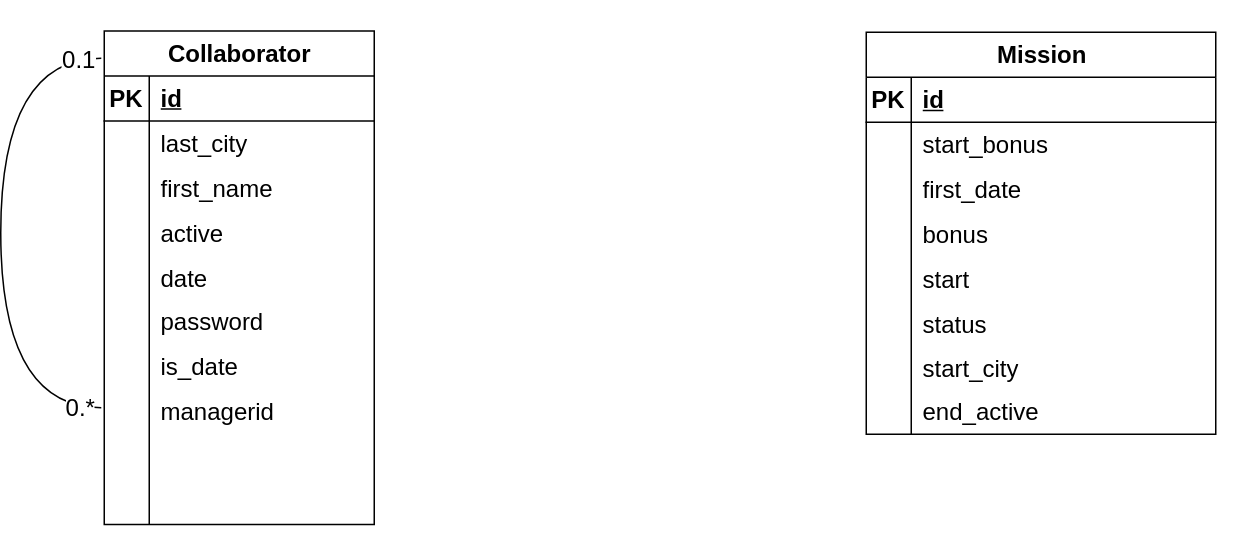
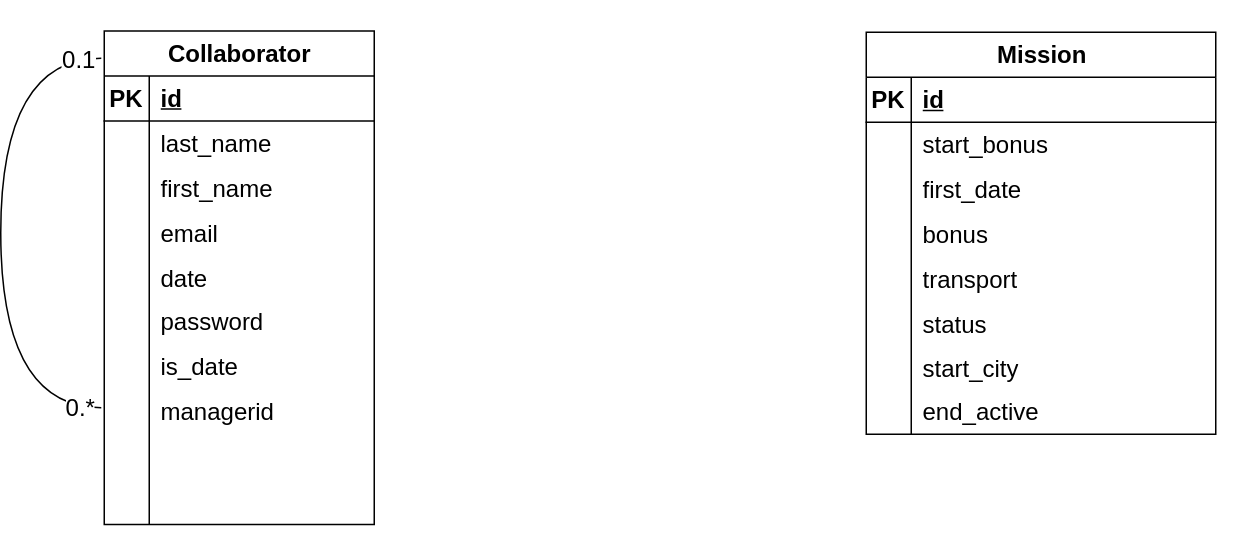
(215, 143) -> (219, 143)
(198, 233) -> (189, 233)
(957, 280) -> (984, 280)
